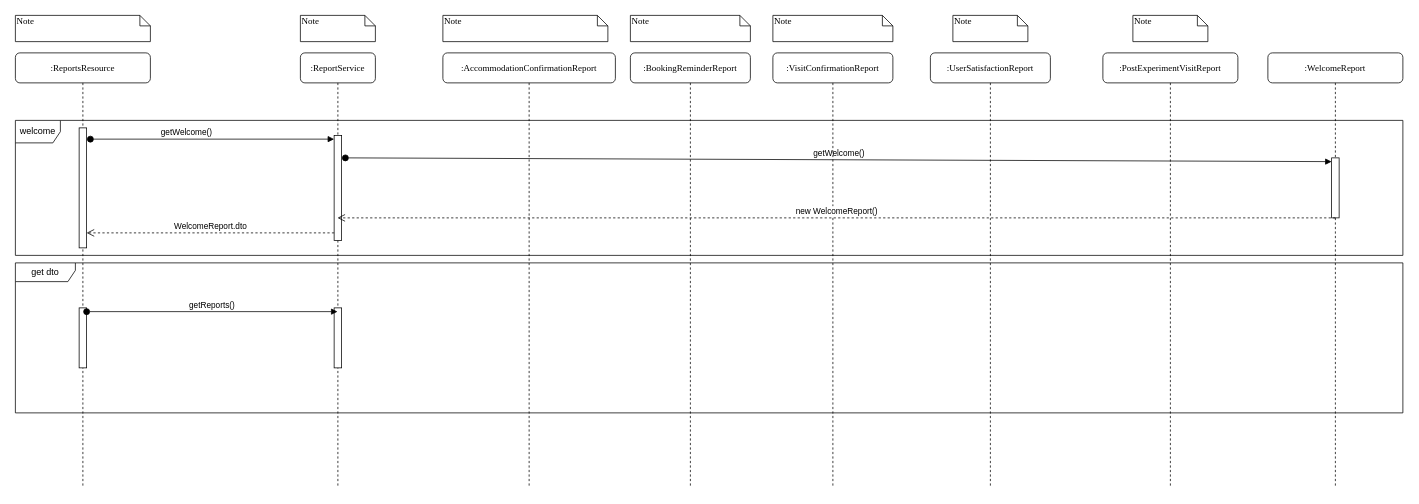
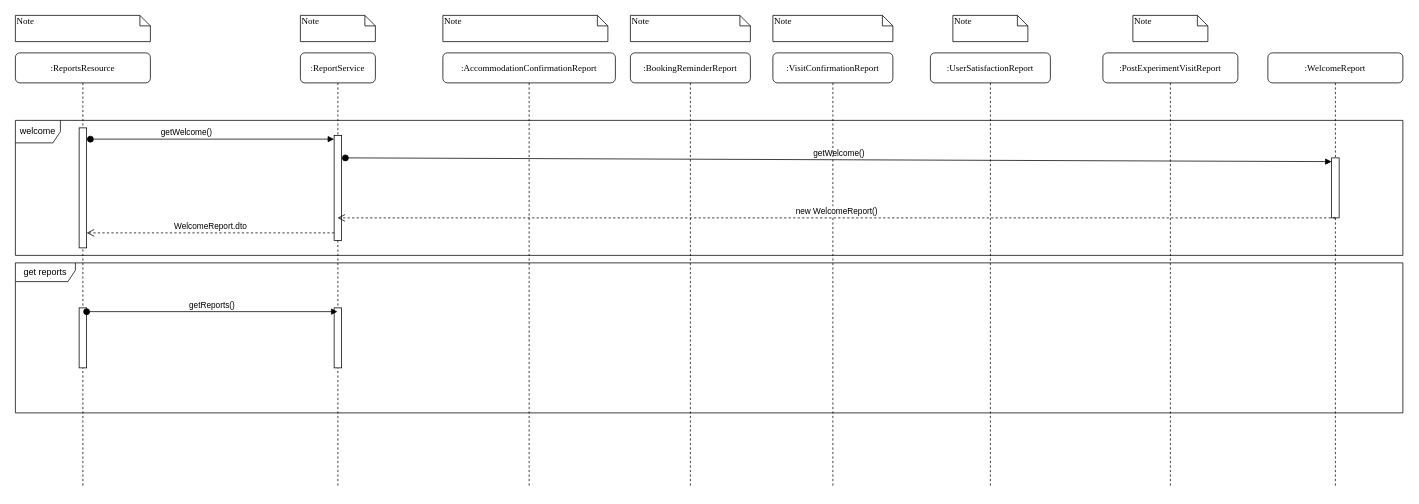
(45, 273) -> (45, 273)
